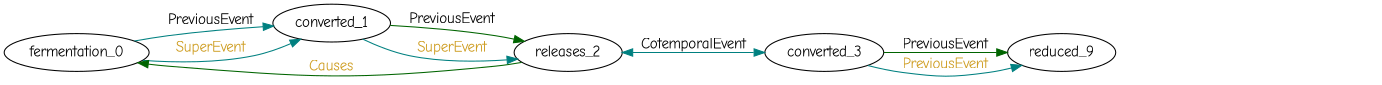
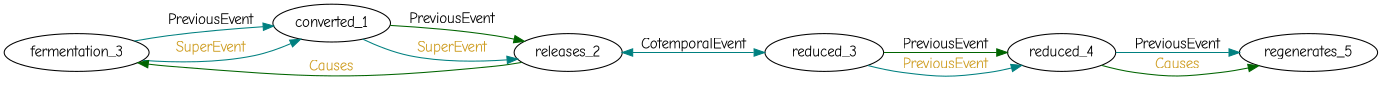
(77, 52) -> (77, 52)
(824, 52) -> (824, 52)
(1062, 52) -> (1062, 52)
none -> (1309, 52)
